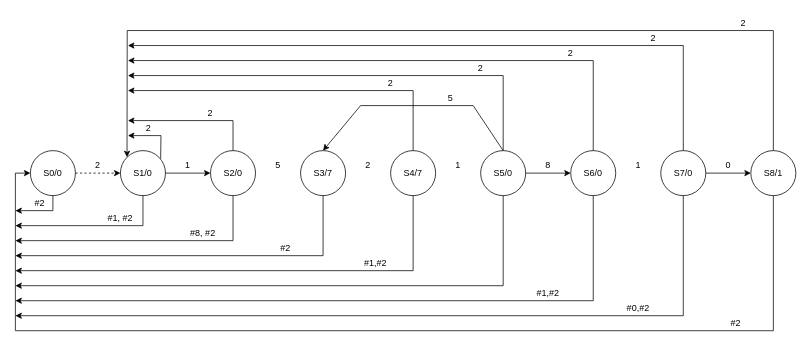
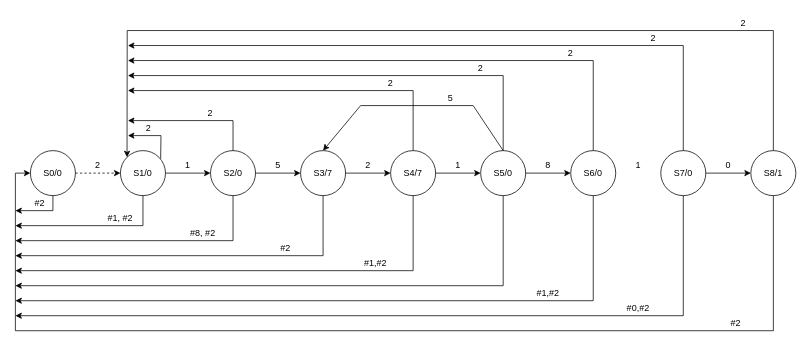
none -> (294, 173)
none -> (384, 173)
none -> (474, 173)
